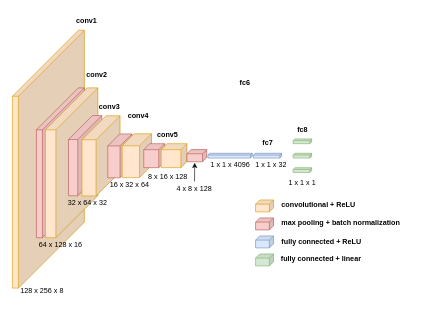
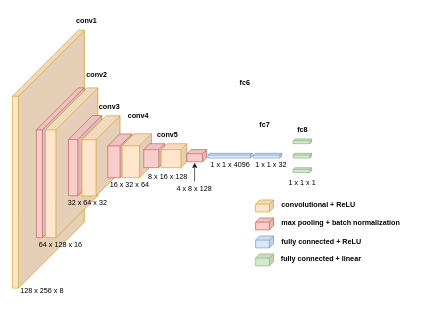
(268, 143) -> (265, 125)
